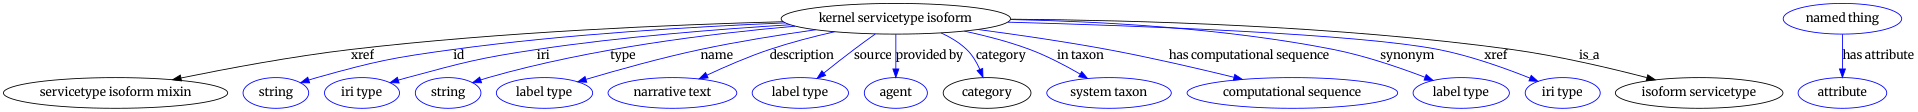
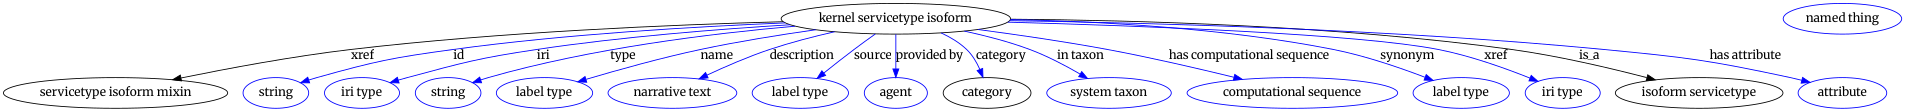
(1842, 52) -> (1467, 39)
